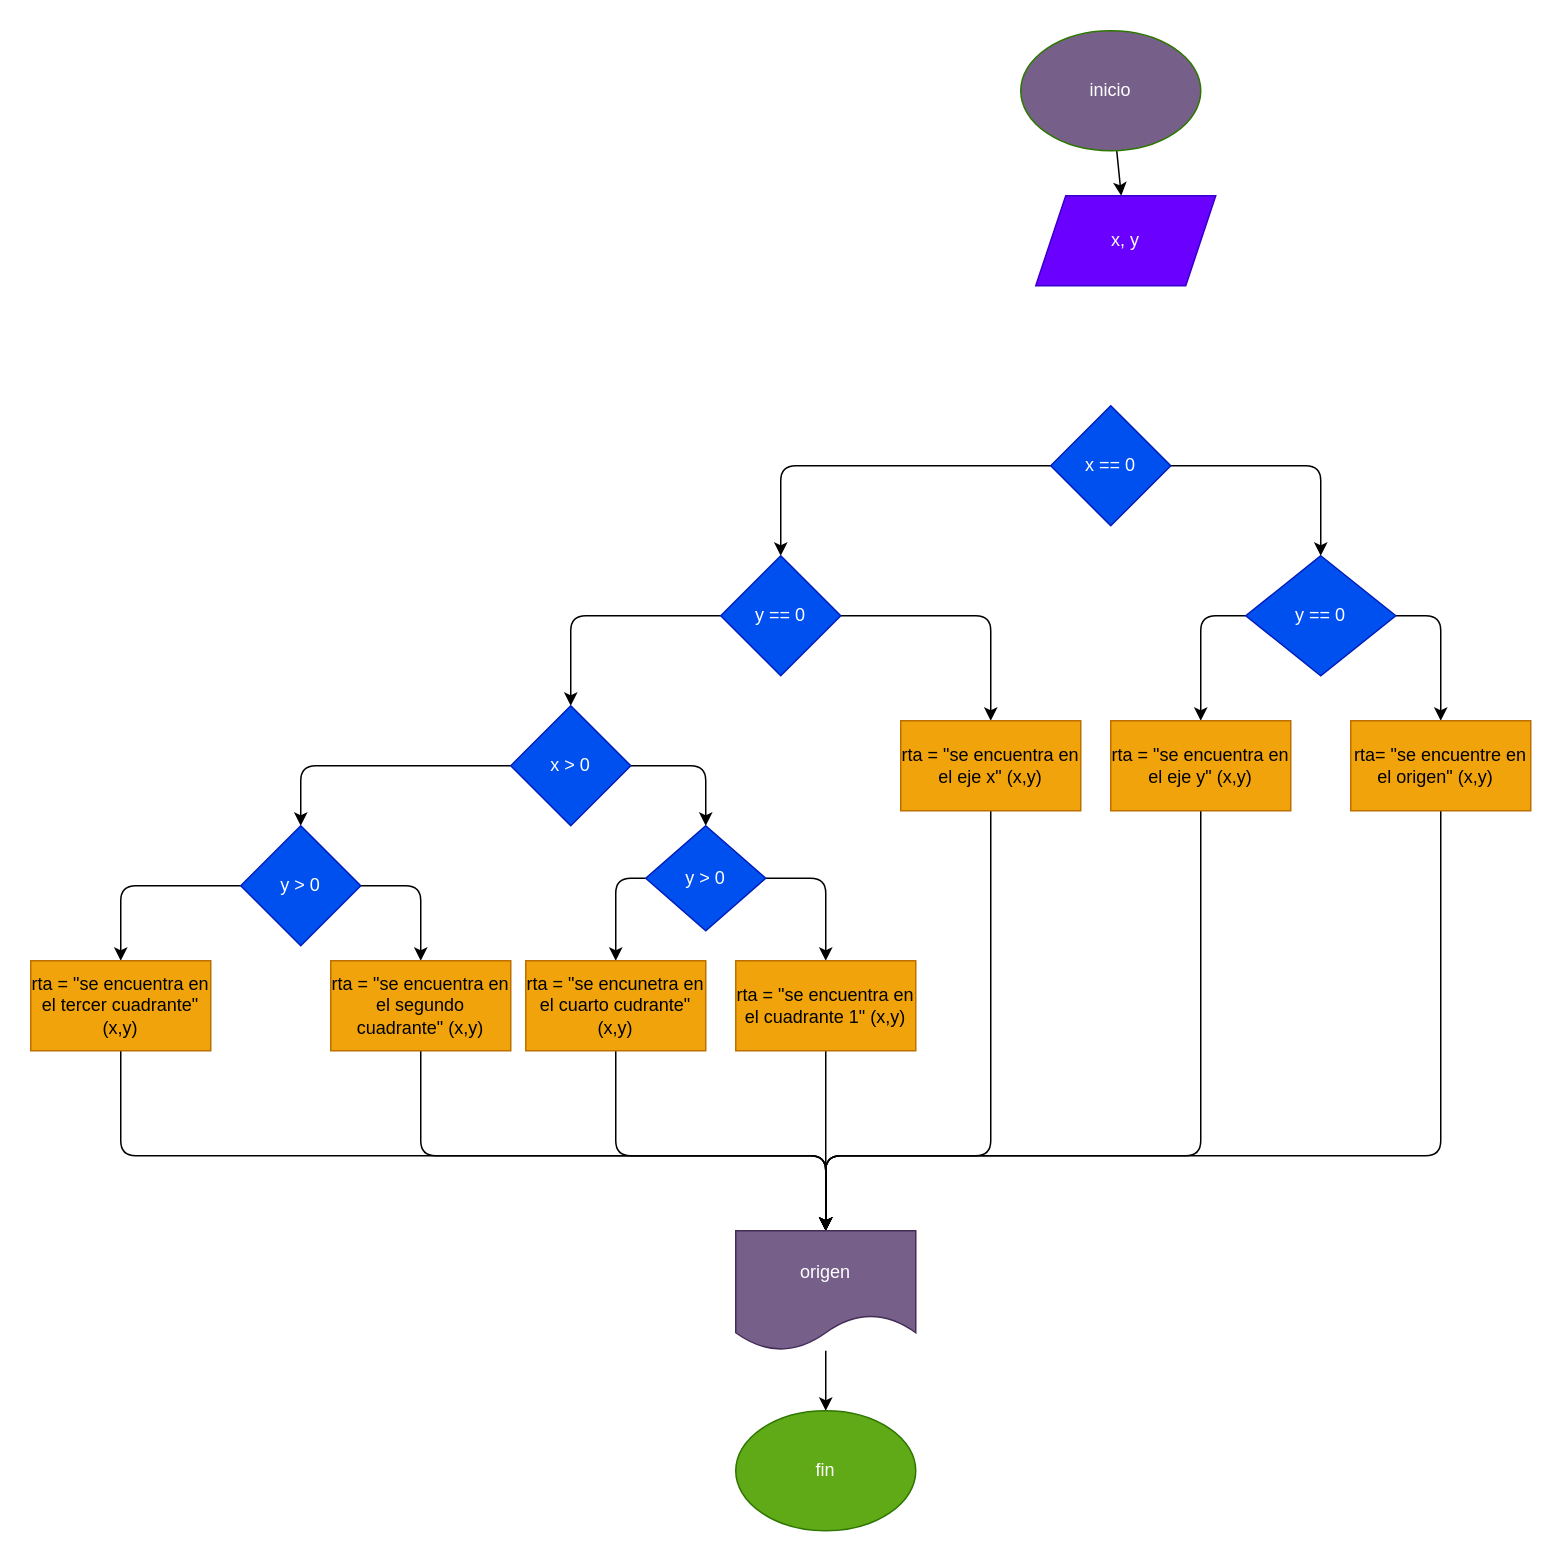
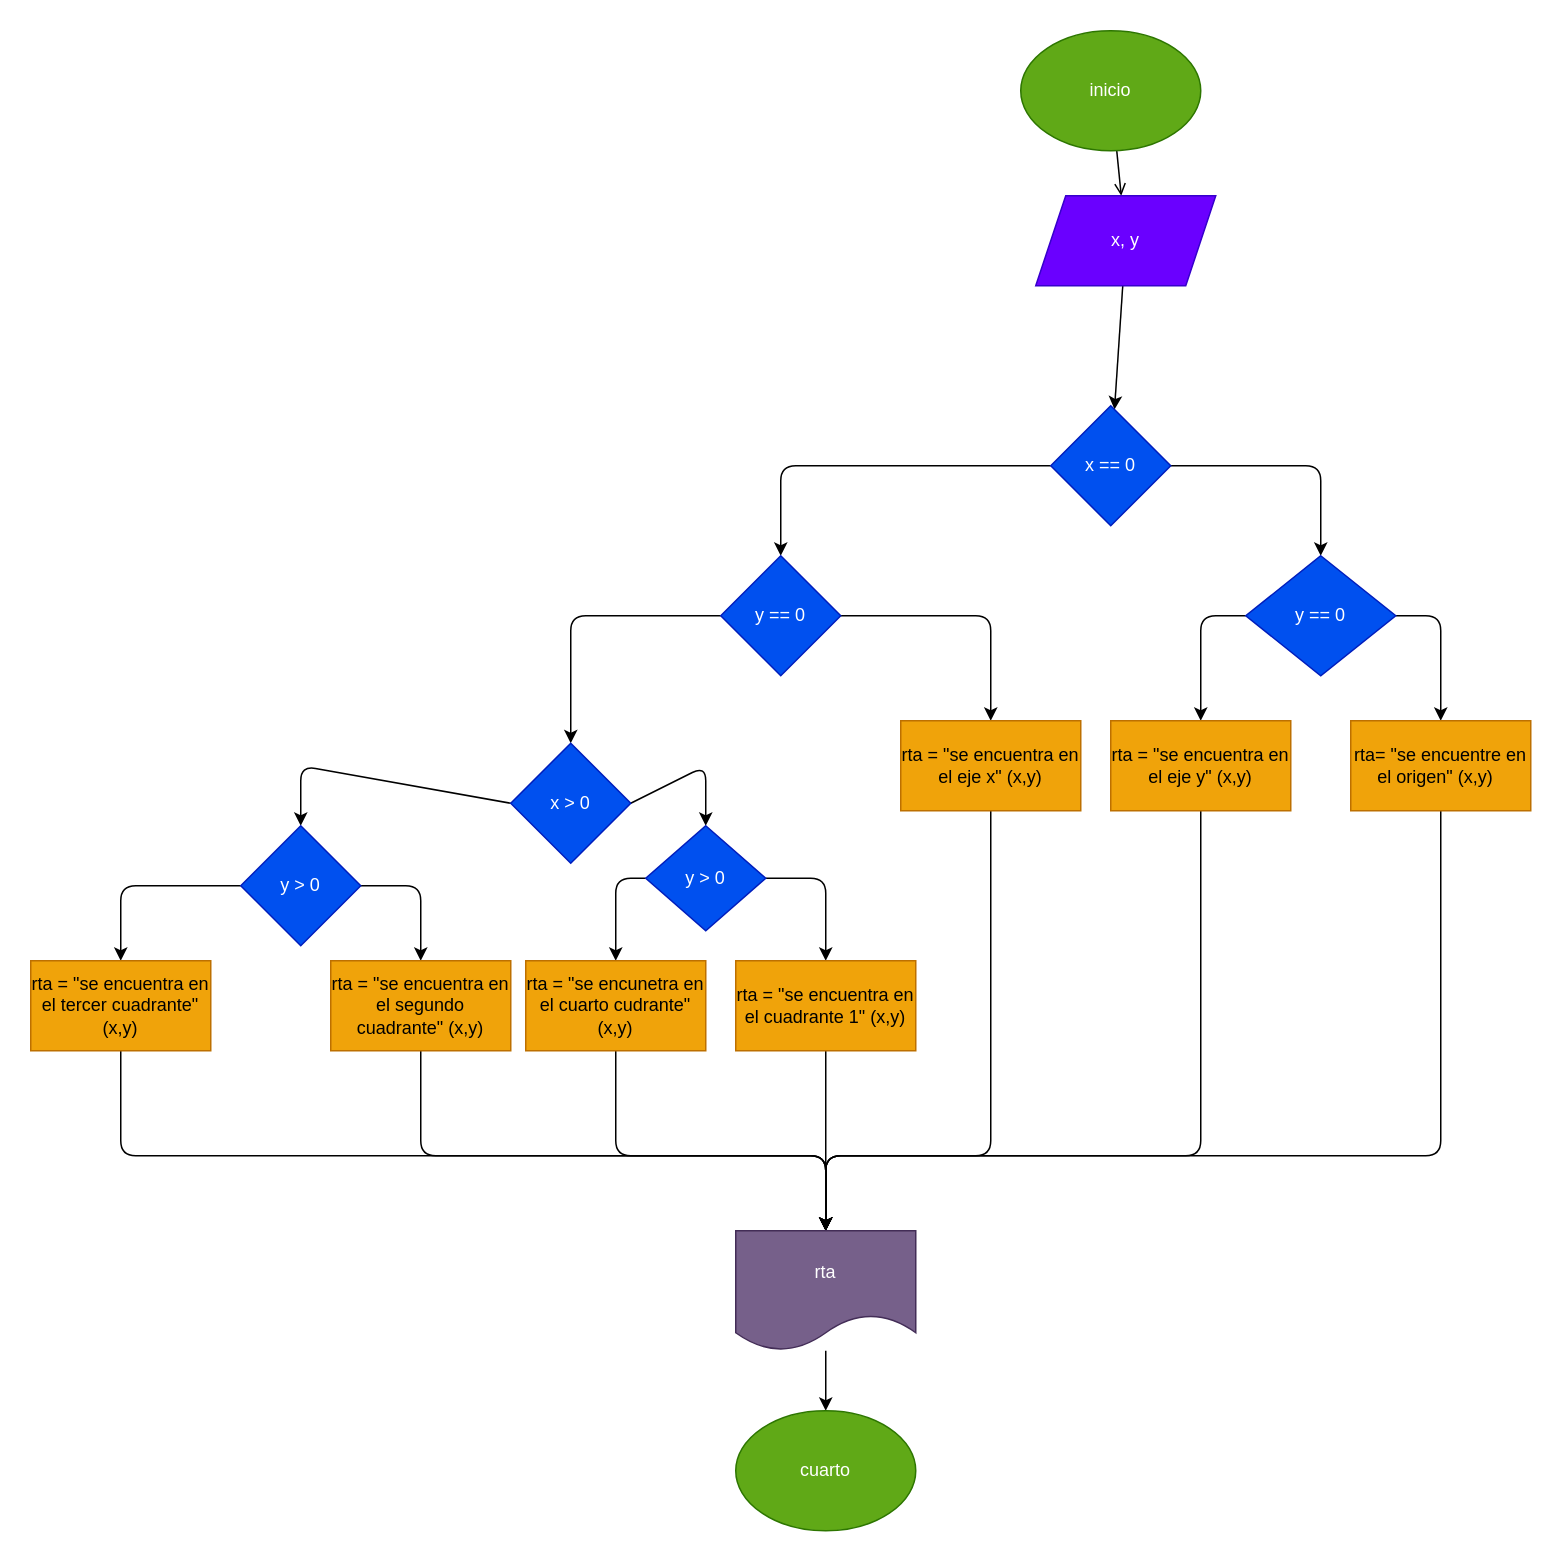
(1111, 91) -> (1111, 91)
(1120, 184) -> (1120, 186)
none -> (1119, 343)
(571, 766) -> (571, 803)
(826, 1273) -> (826, 1273)
(826, 1471) -> (826, 1471)
